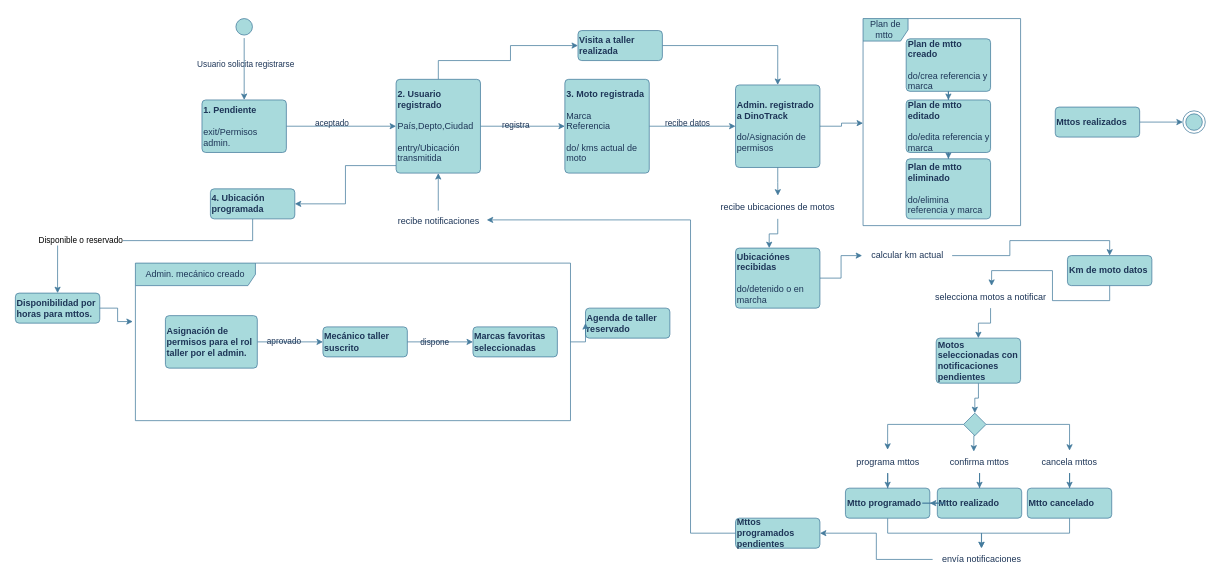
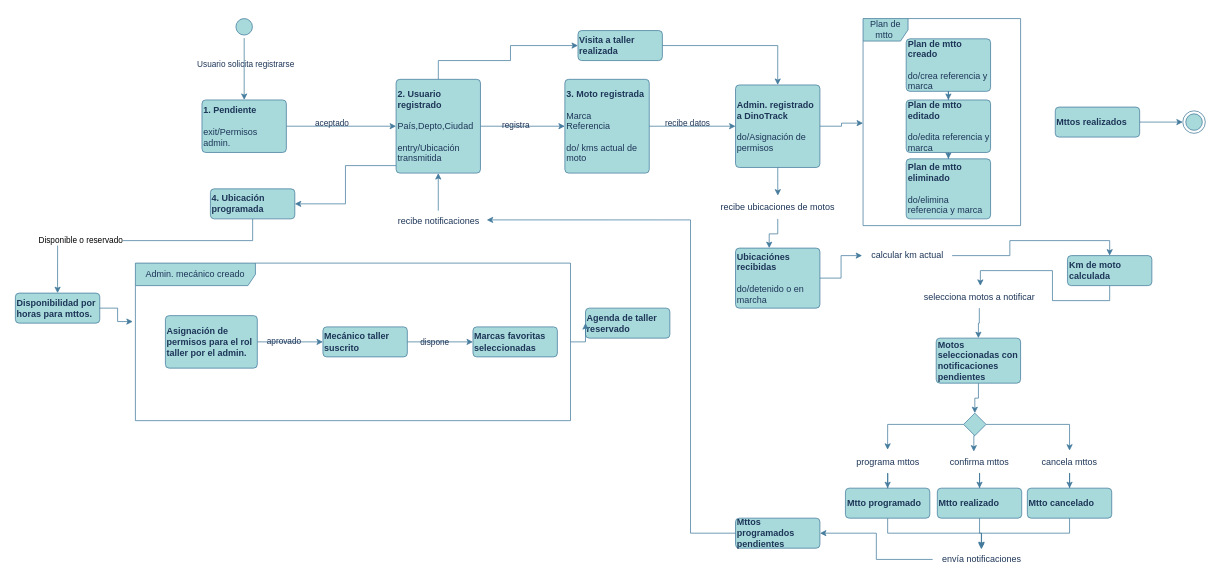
(1106, 270) -> (1111, 270)
(990, 297) -> (979, 297)
(933, 503) -> (979, 524)
